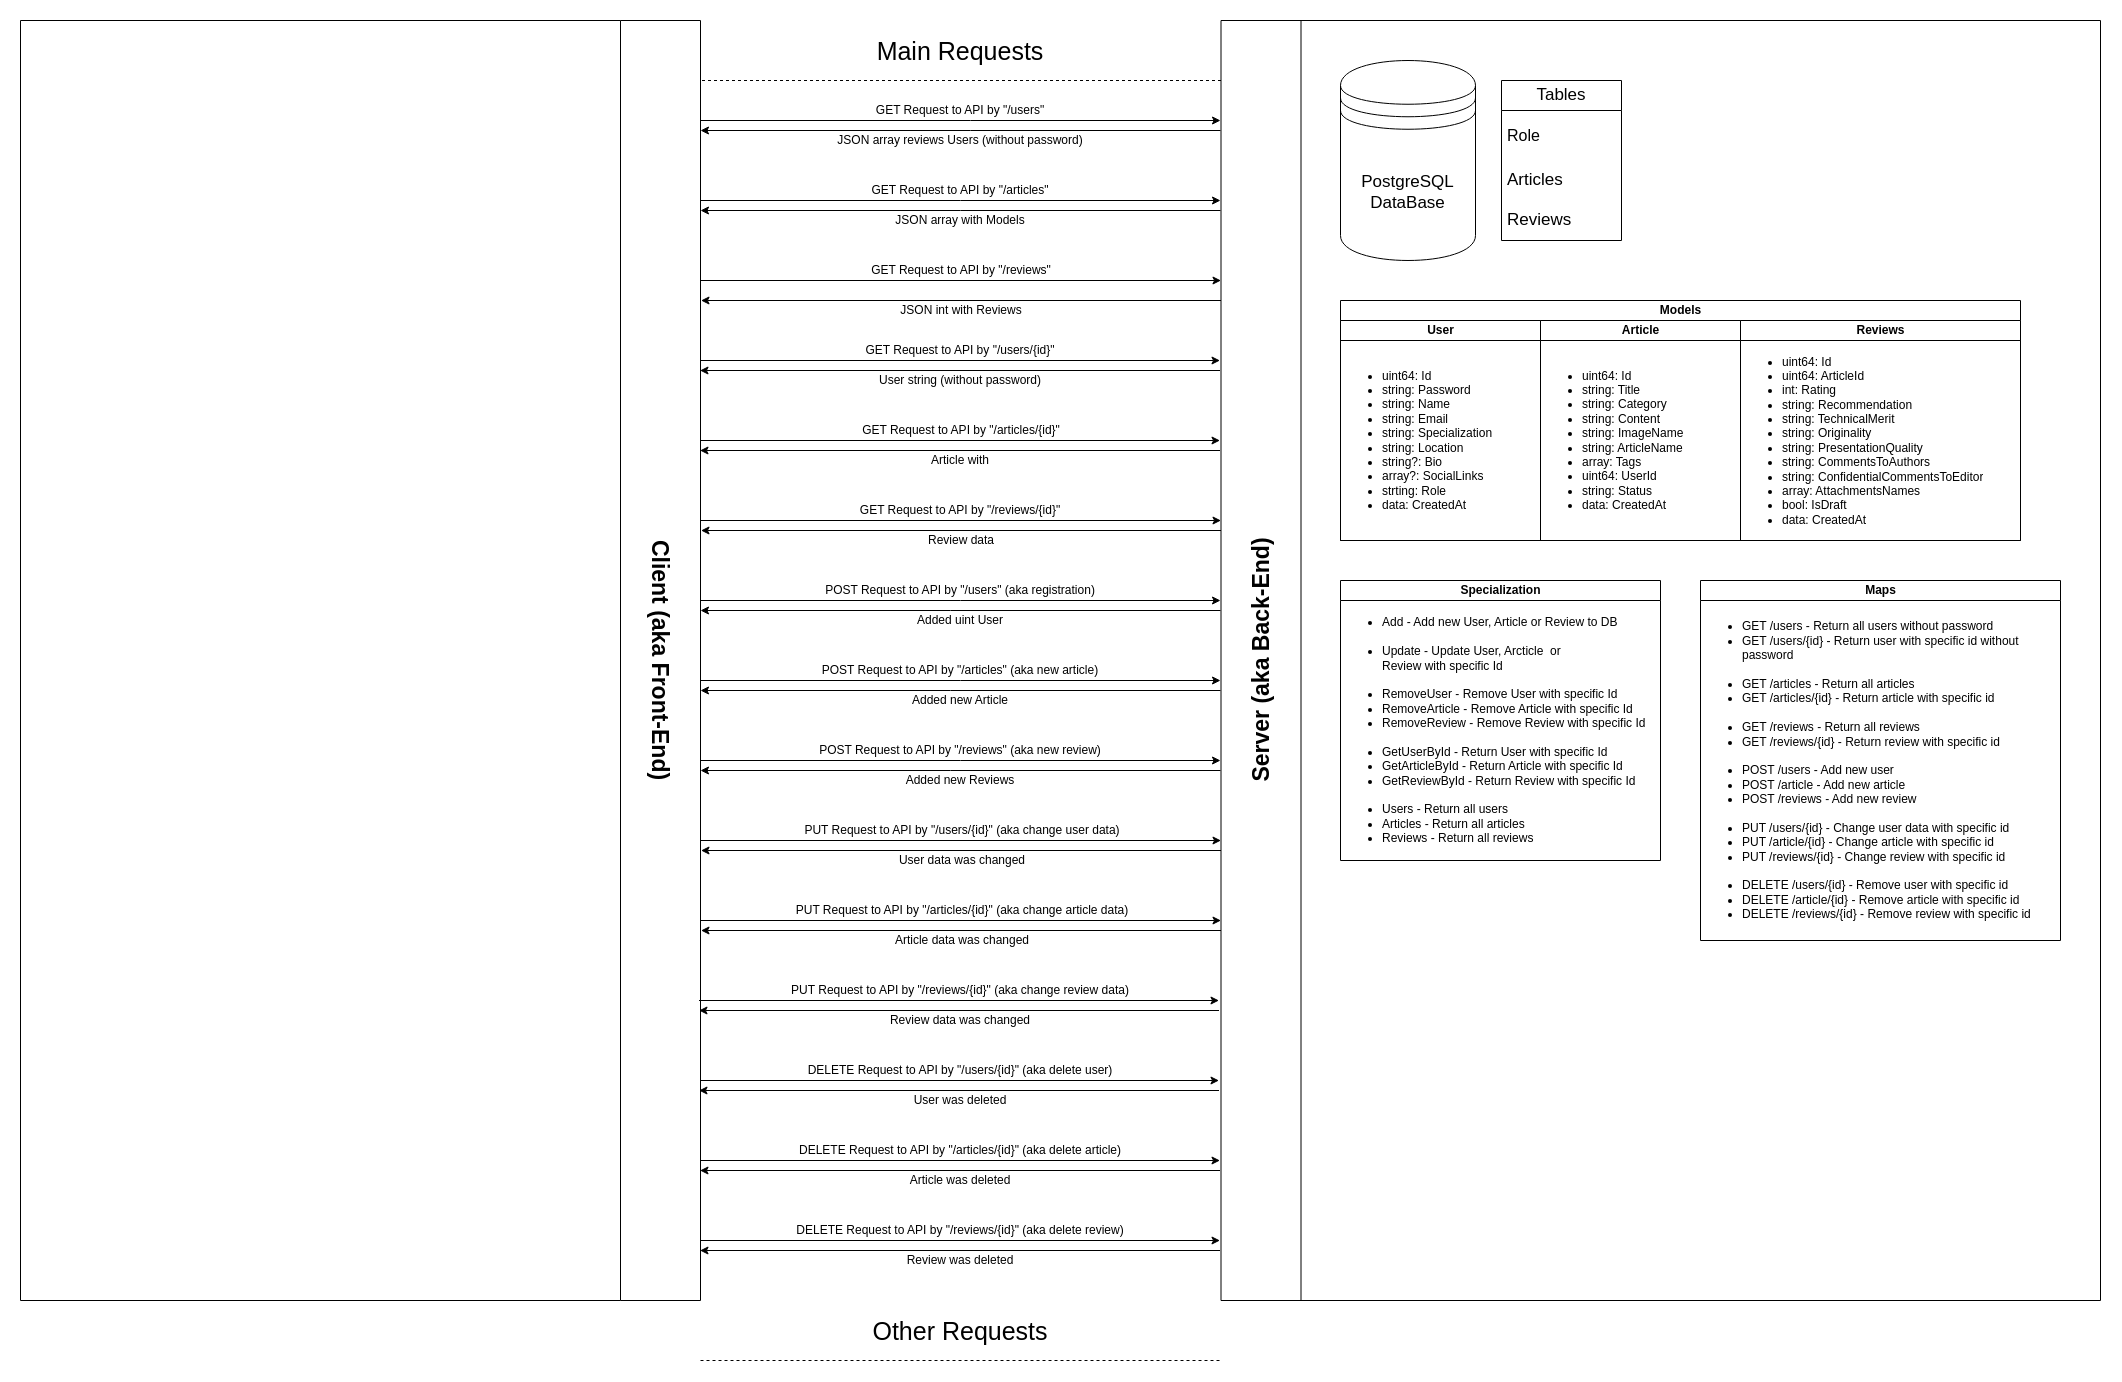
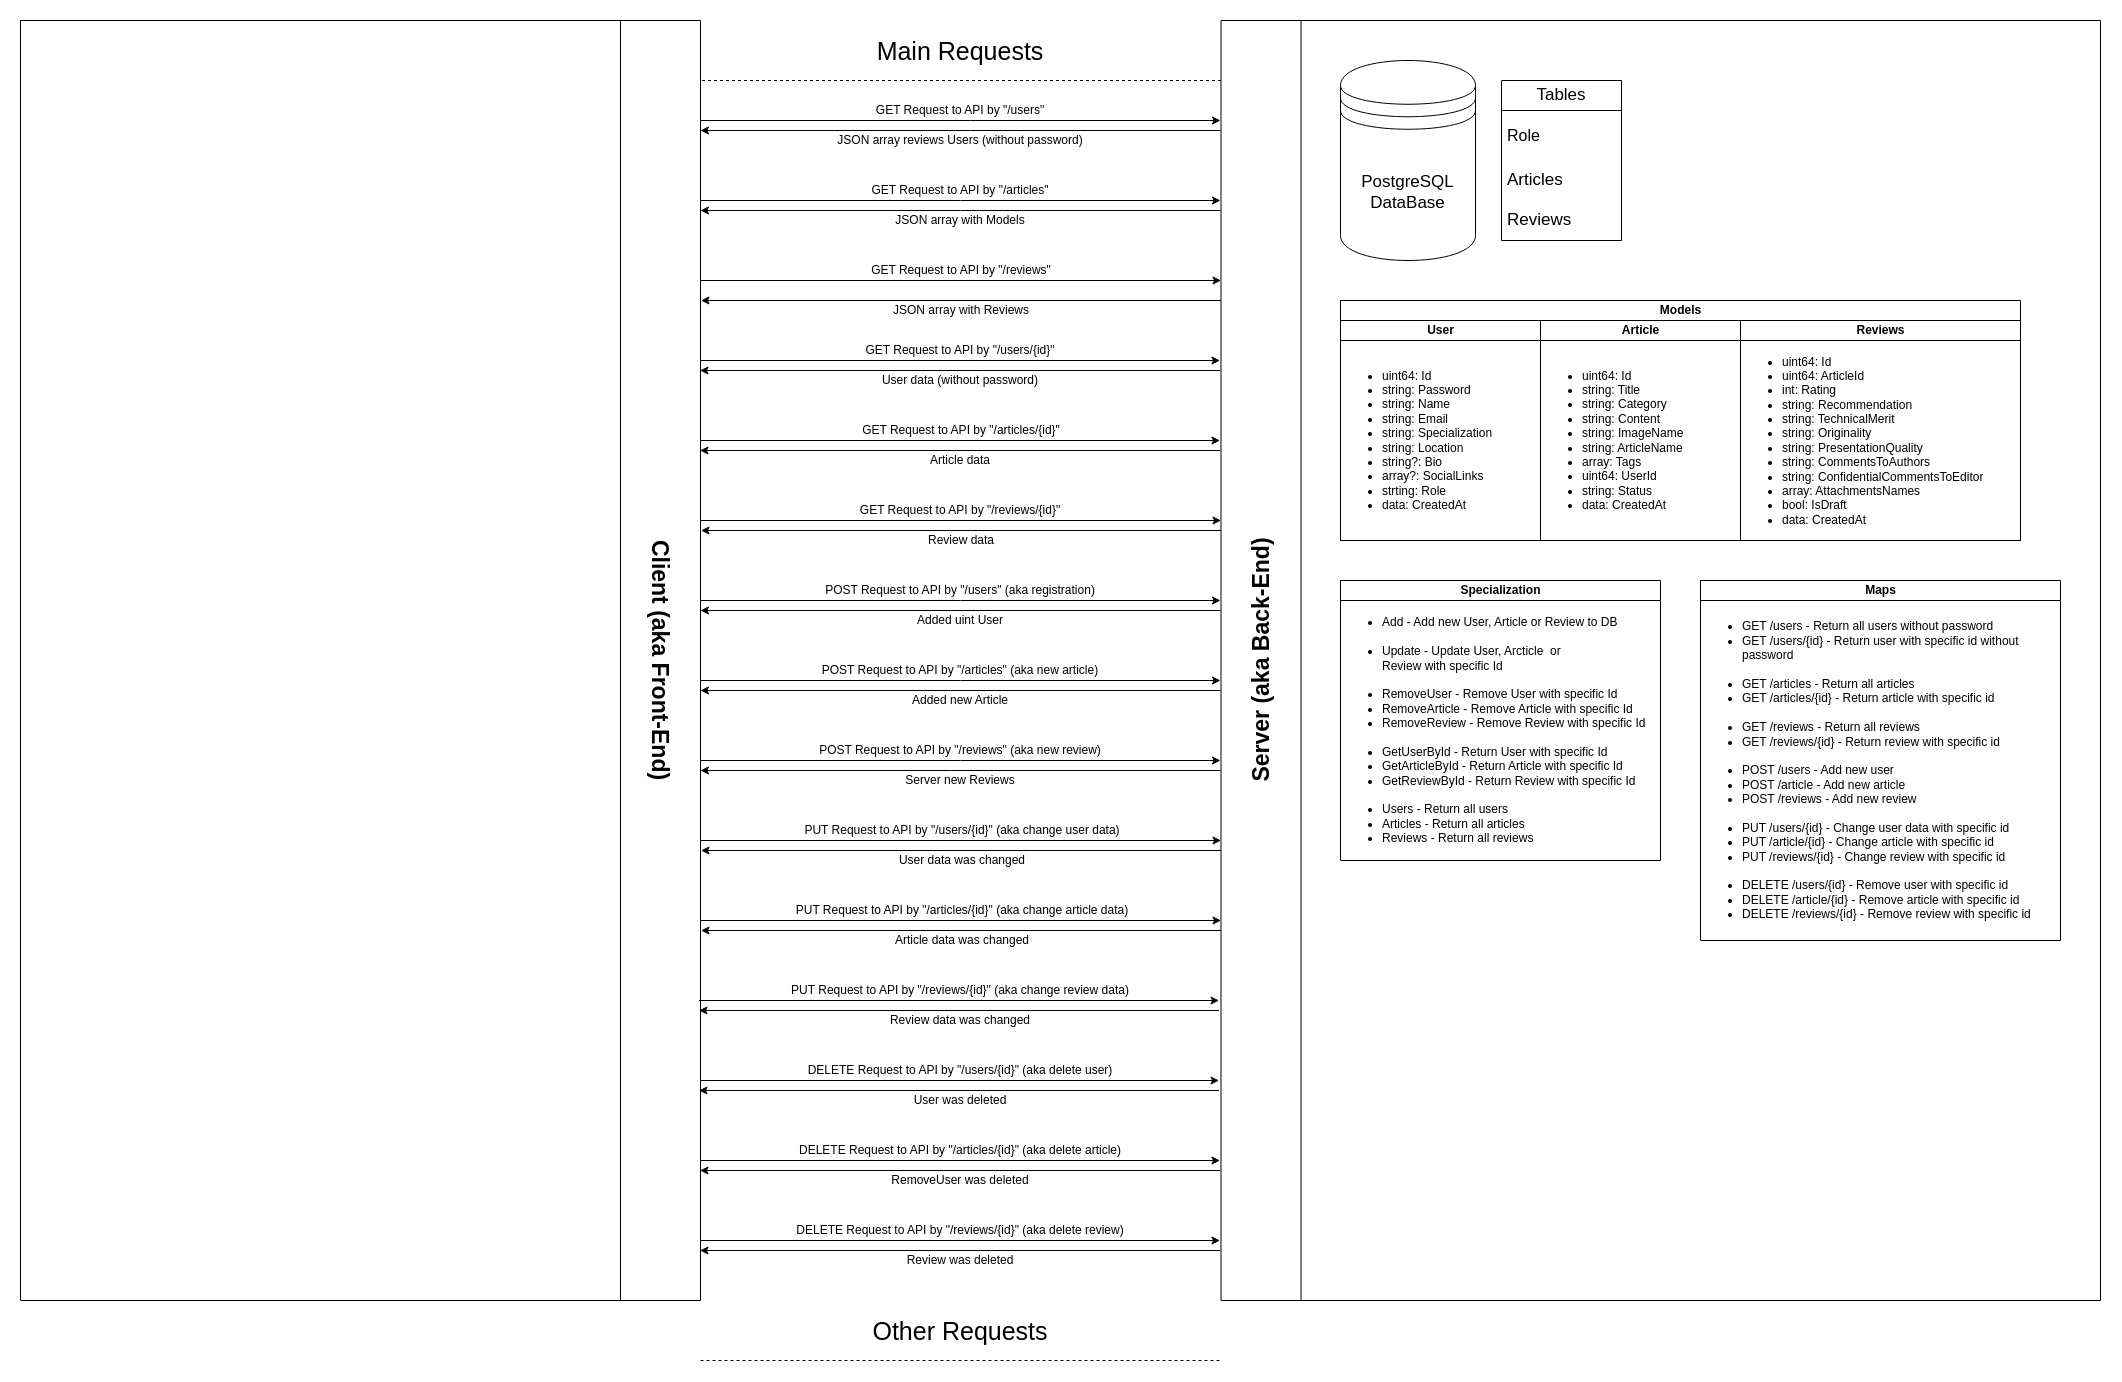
(962, 311) -> (962, 311)
(961, 381) -> (961, 381)
(961, 461) -> (961, 461)
(961, 781) -> (961, 781)
(961, 1181) -> (961, 1181)
